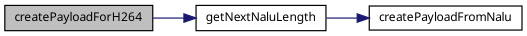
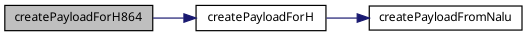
(79, 18) -> (79, 18)
(261, 18) -> (261, 18)
